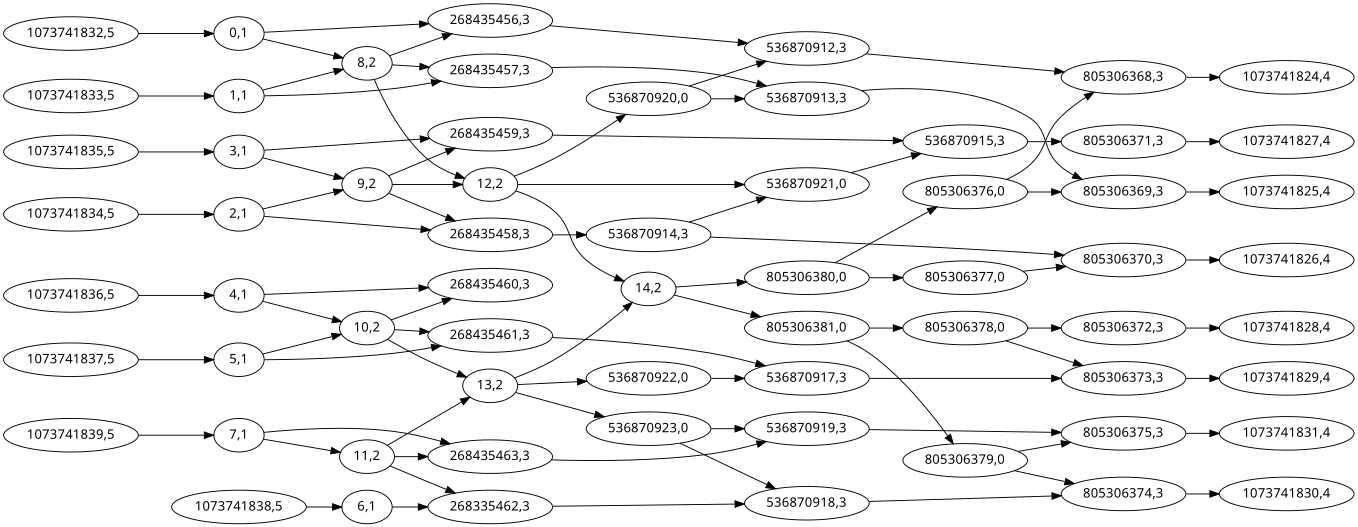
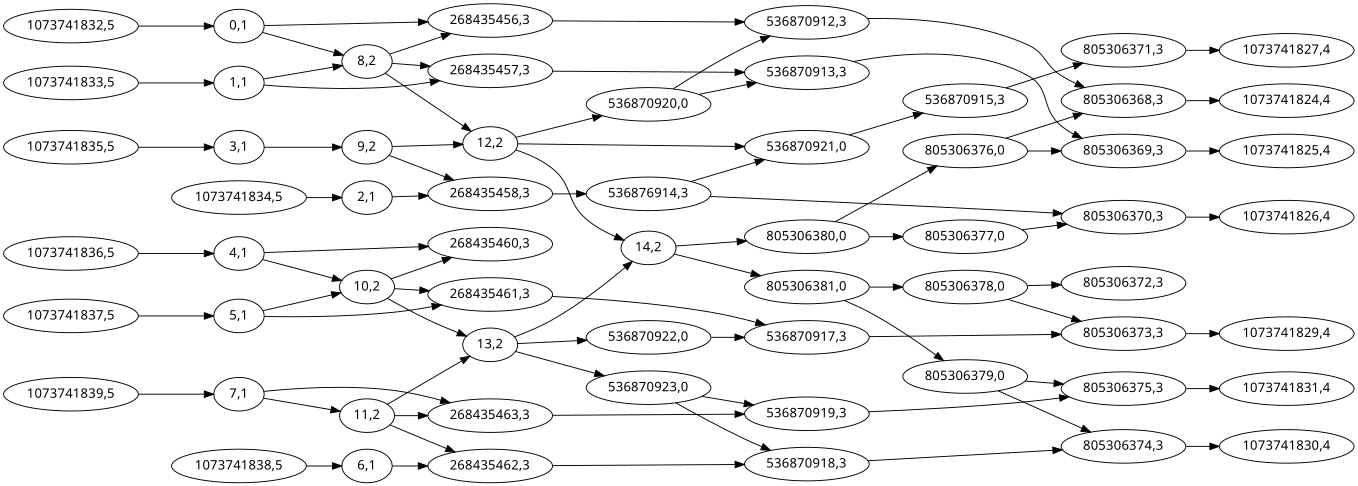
(490, 134) -> none
(298, 201) -> none
(649, 235) -> (649, 194)
(1287, 328) -> none
(490, 507) -> (490, 466)
